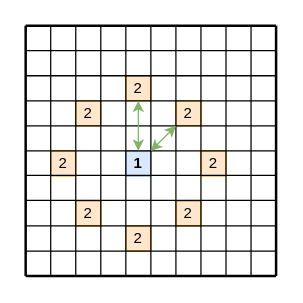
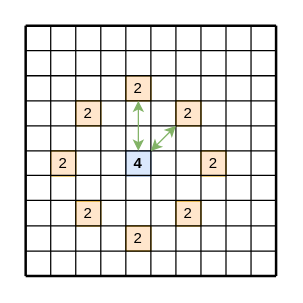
(138, 163) -> (138, 163)
